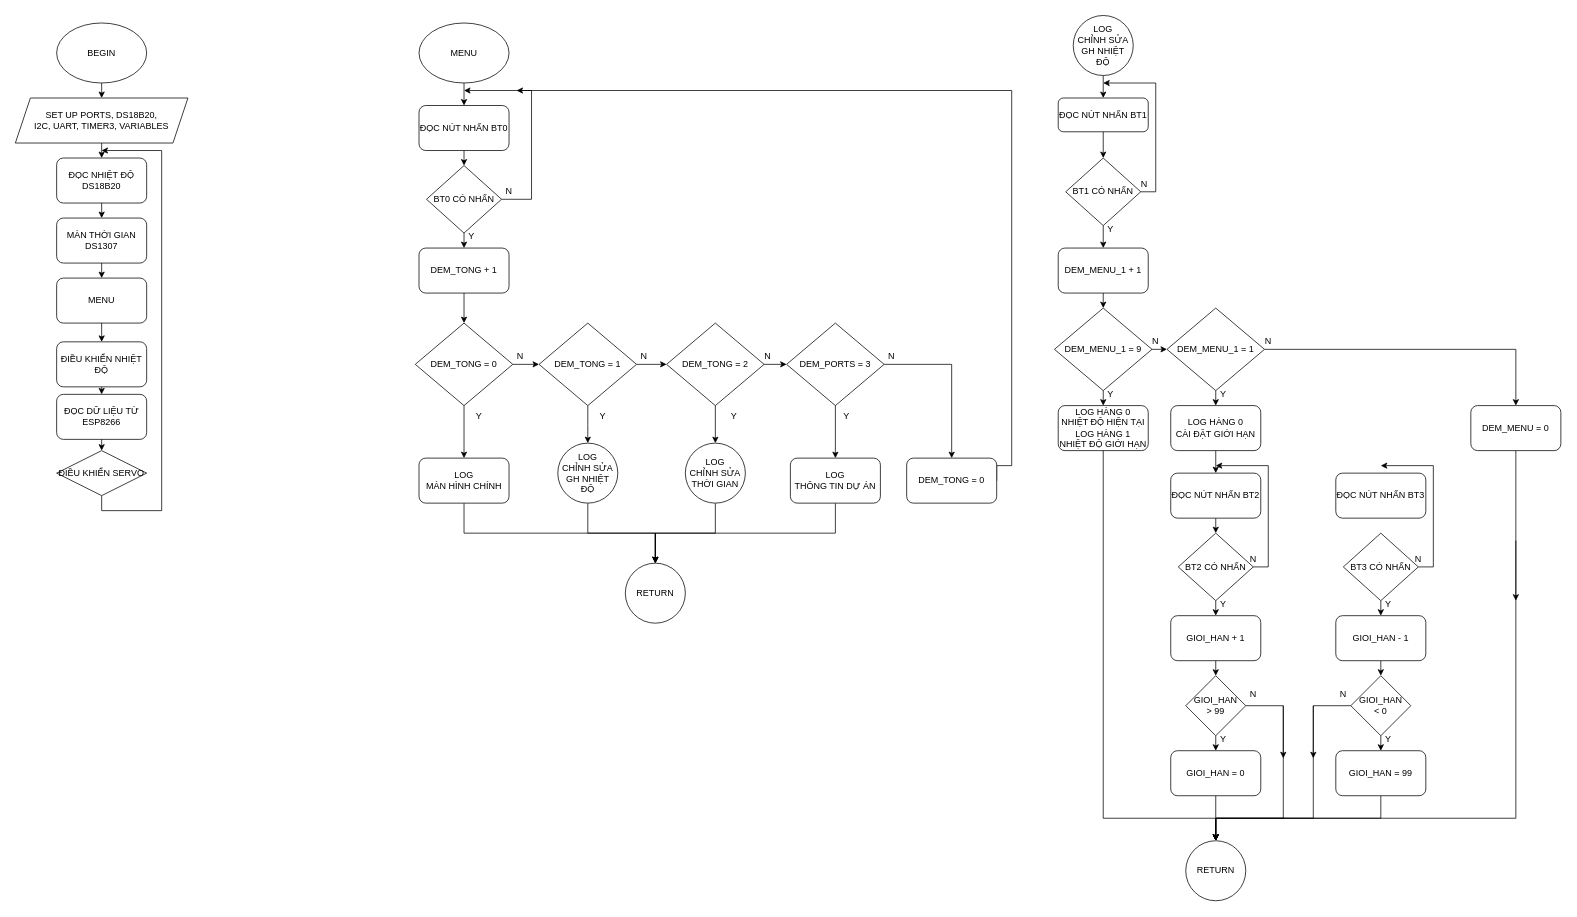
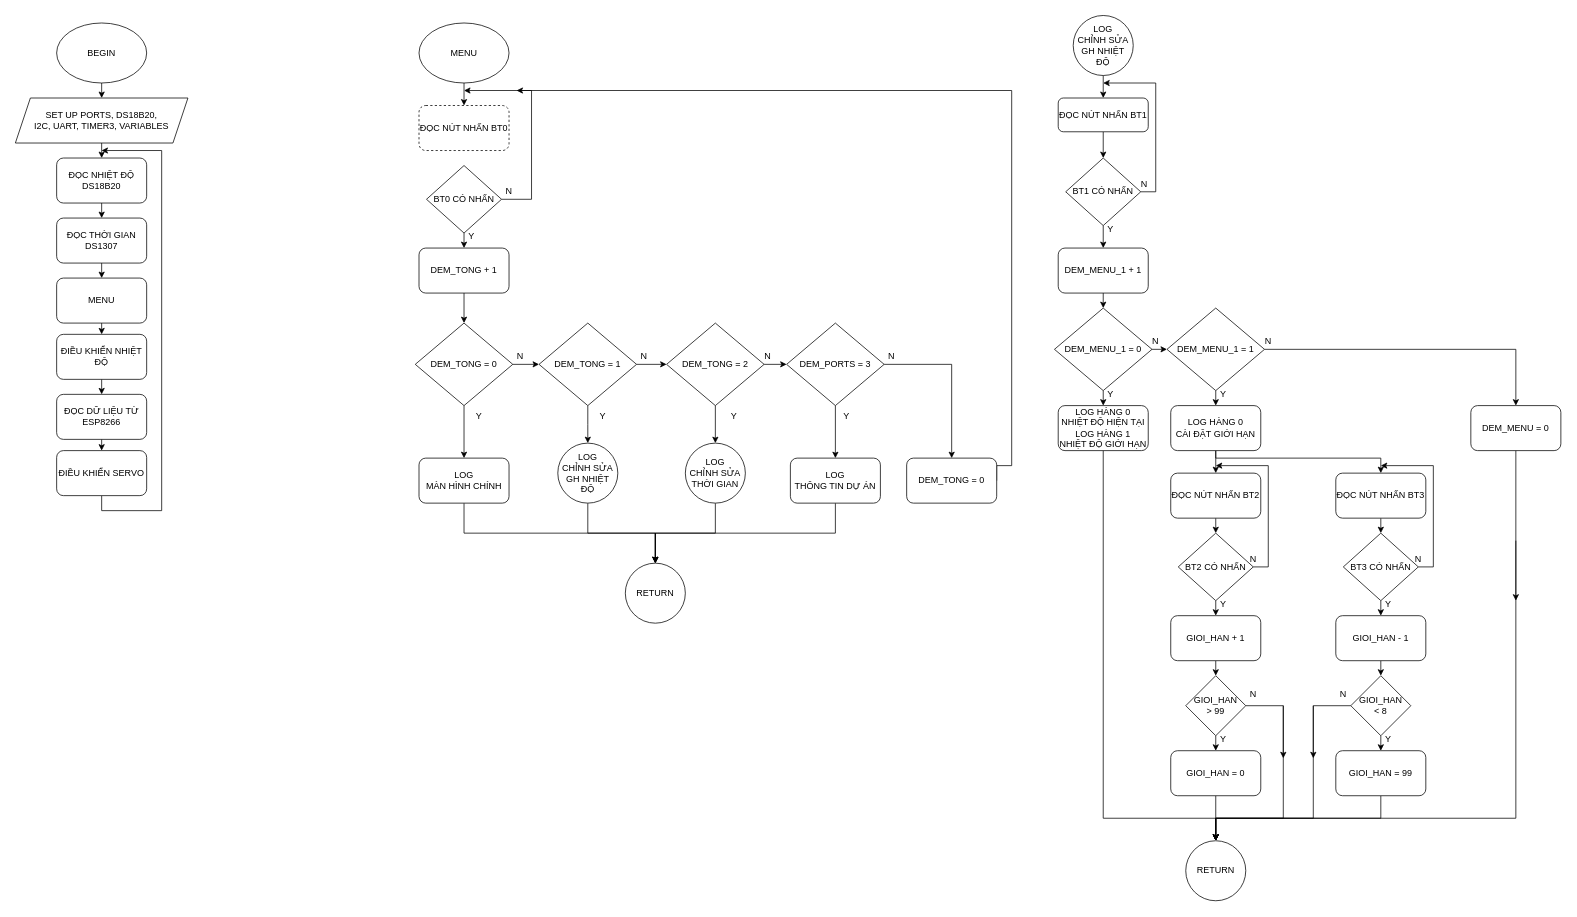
(464, 128) -> (464, 128)
(464, 157) -> none
(102, 240) -> (102, 240)
(1103, 349) -> (1103, 349)
(102, 364) -> (102, 357)
none -> (1380, 462)
(102, 473) -> (102, 473)
none -> (1380, 523)
(1380, 705) -> (1380, 705)
